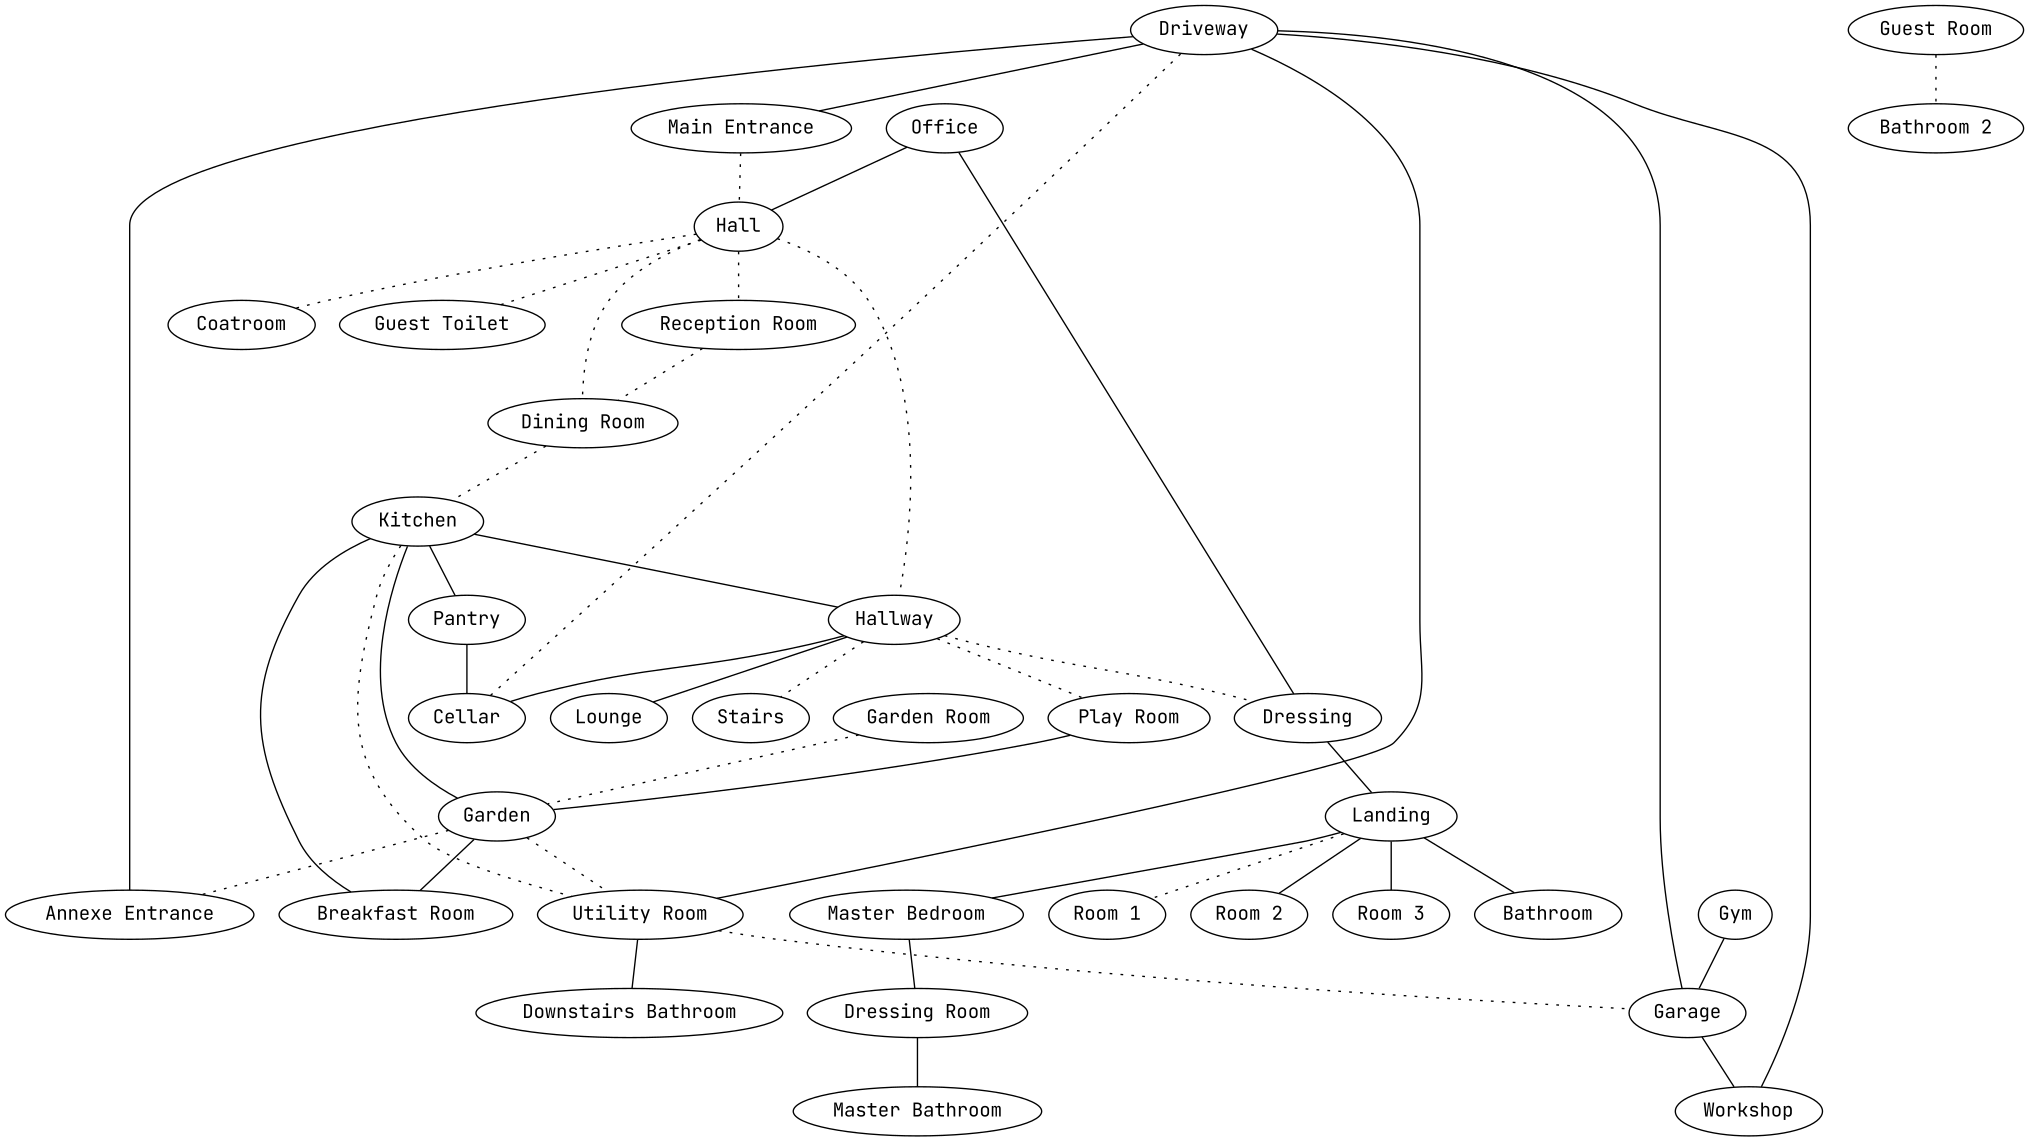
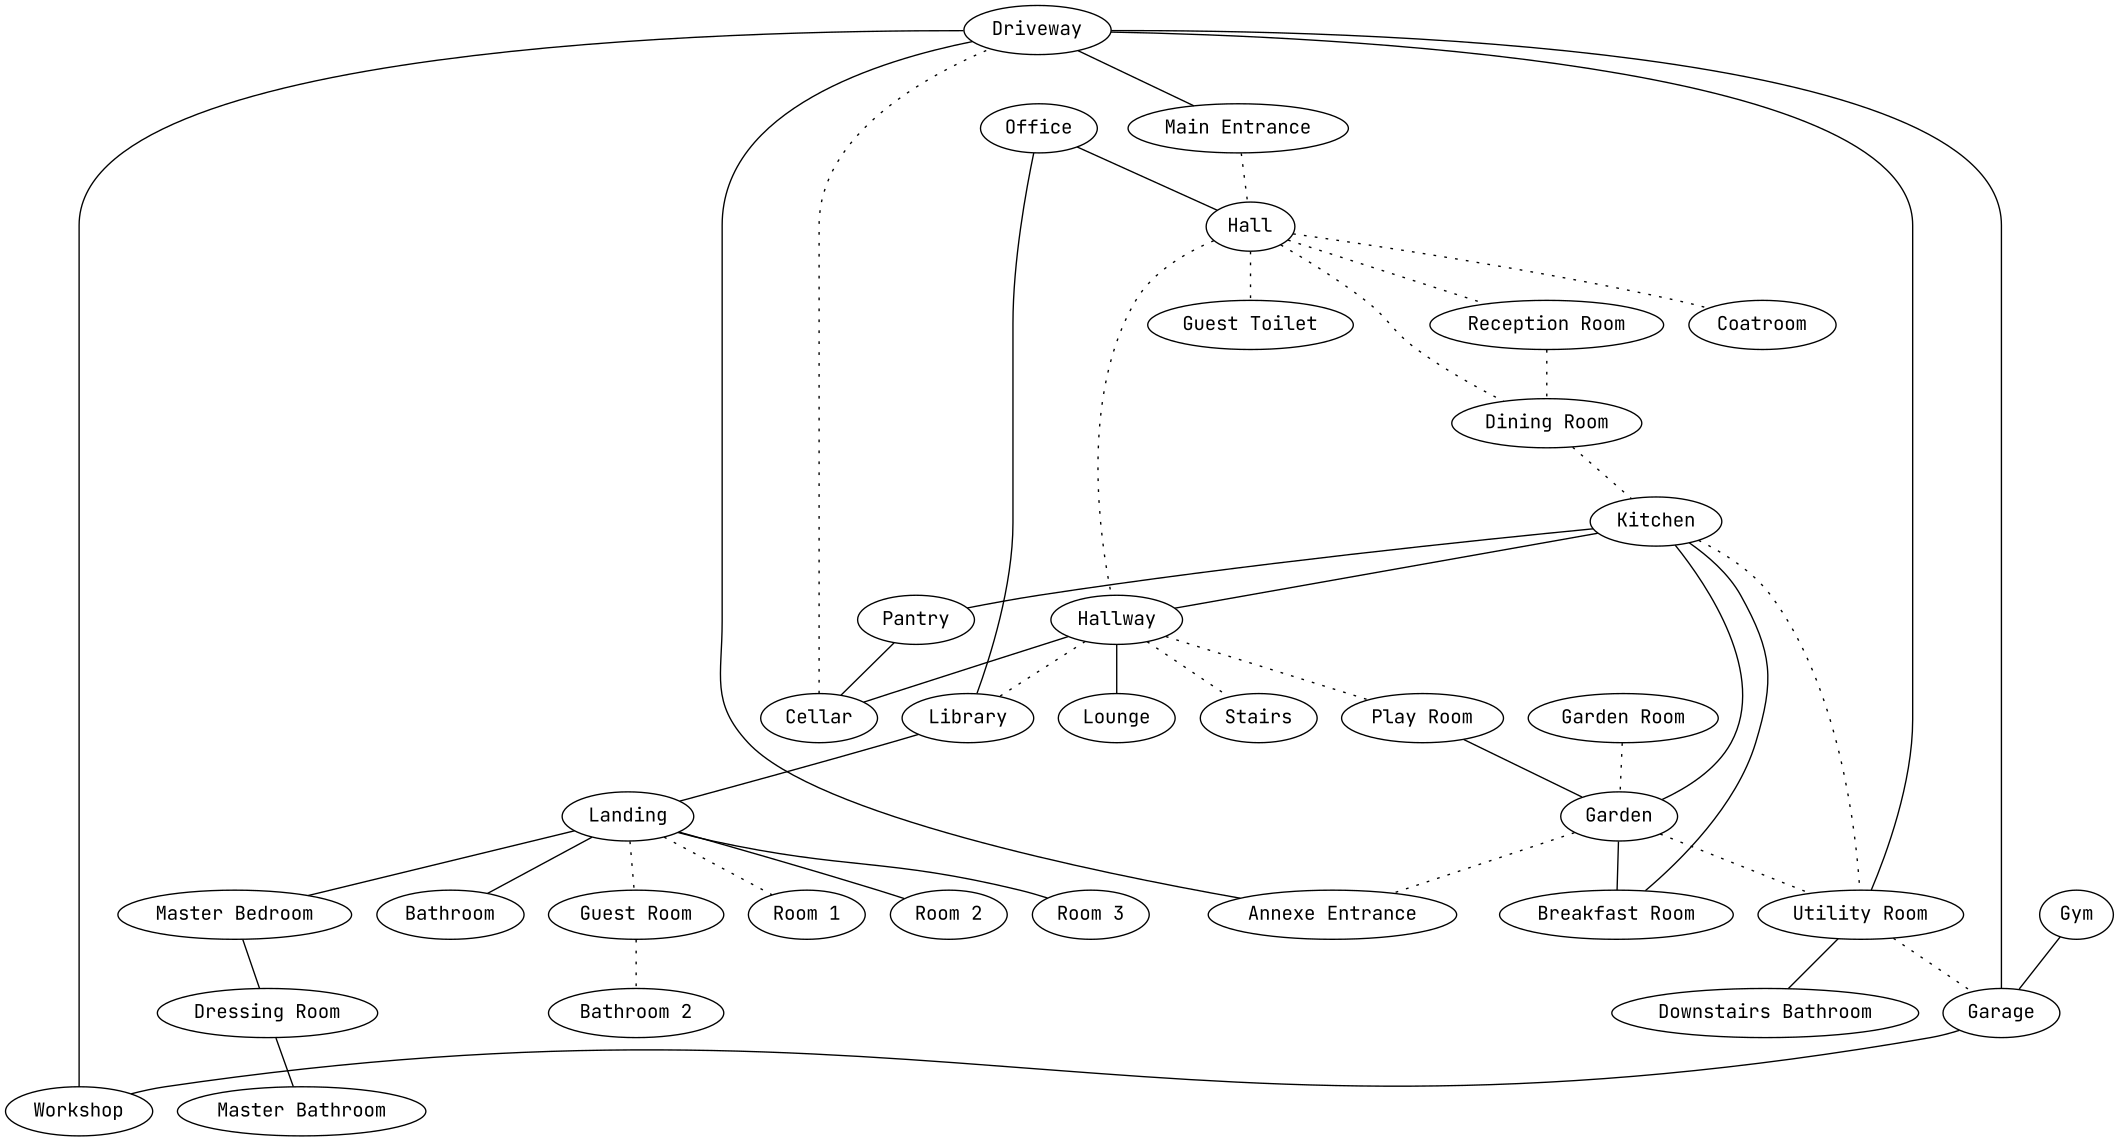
(1308, 718) -> (968, 718)
none -> (632, 866)
